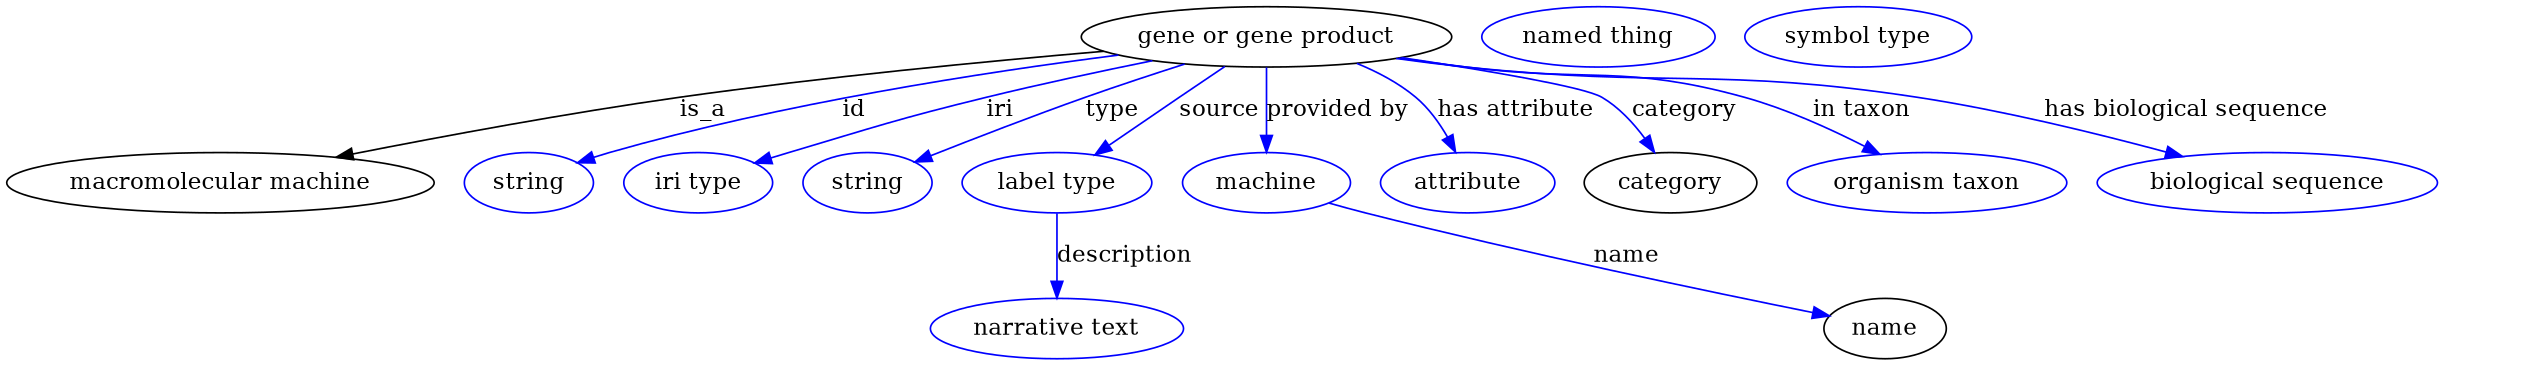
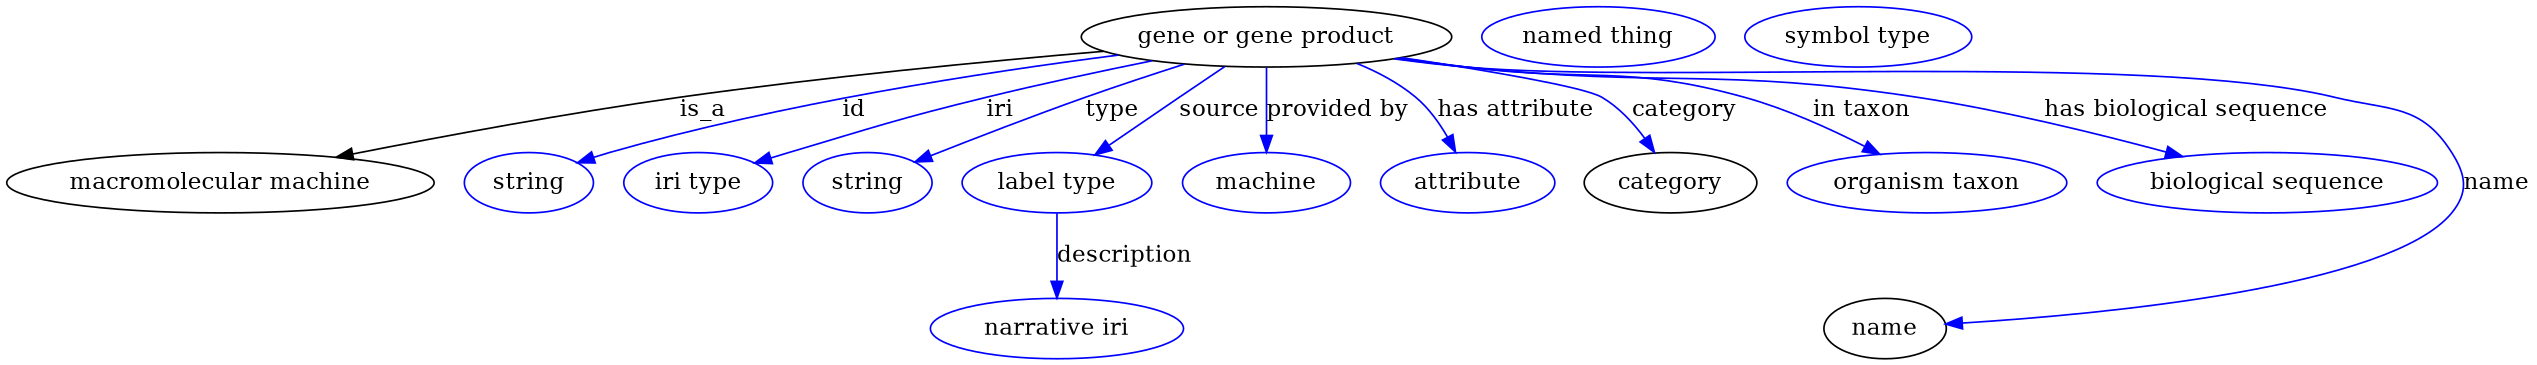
(1570, 261) -> (2219, 81)
(1057, 329) -> (1057, 329)
